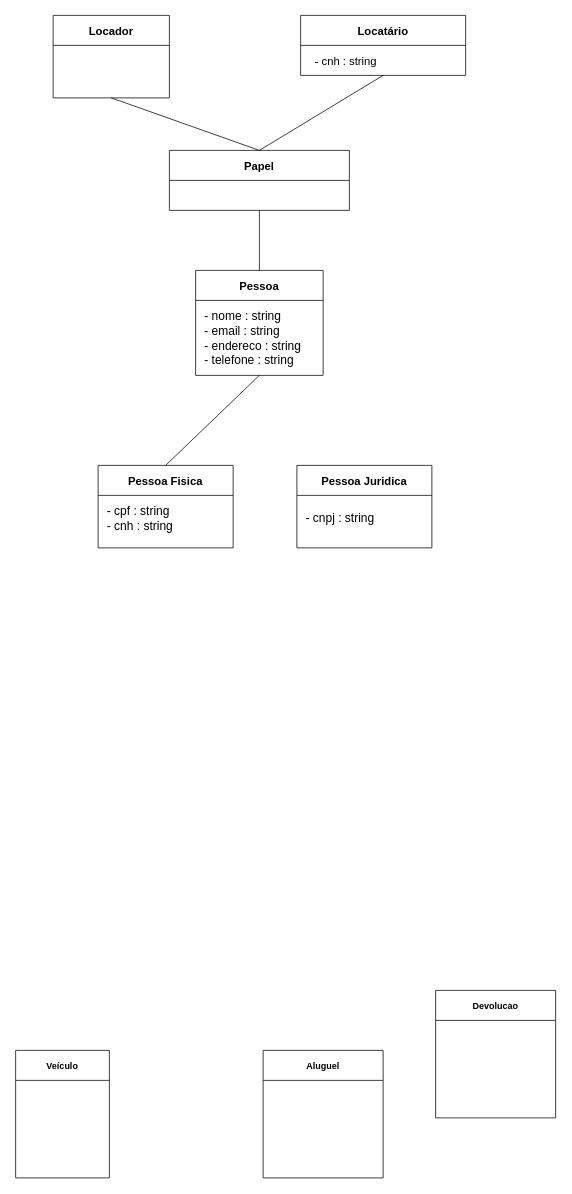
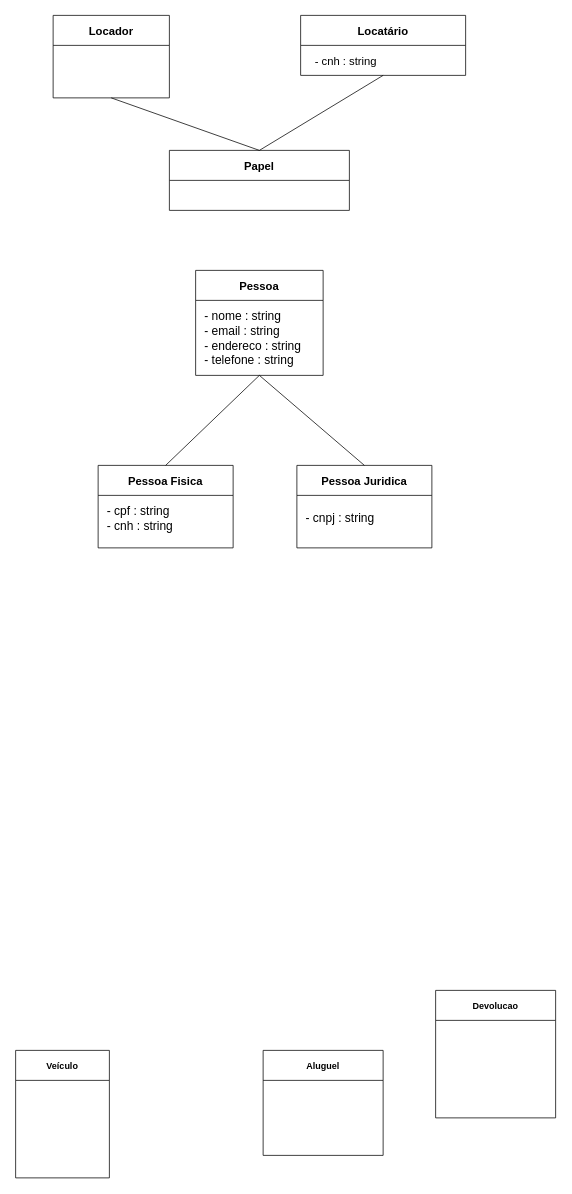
(259, 241) -> none
none -> (312, 421)
(323, 1114) -> (323, 1103)
